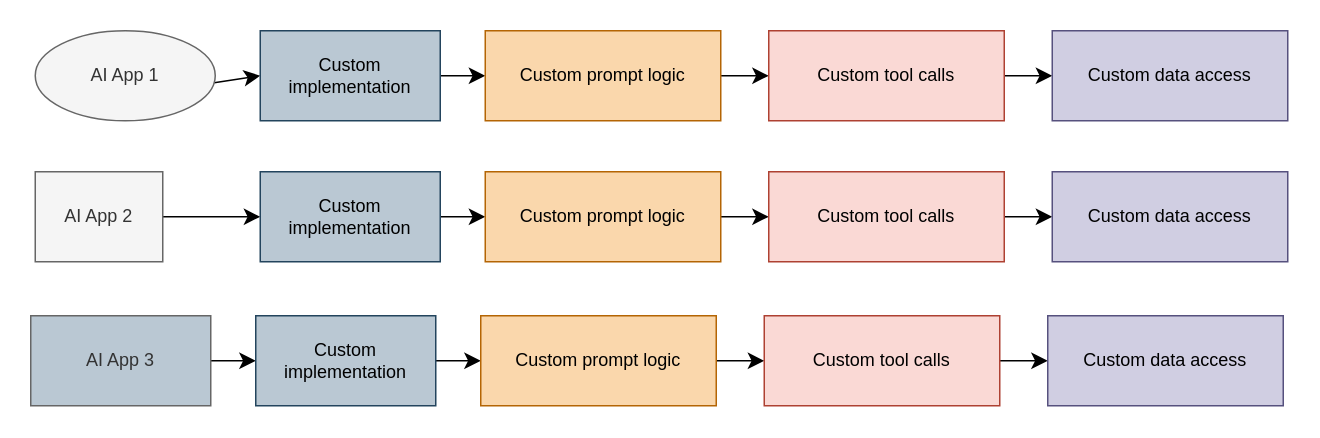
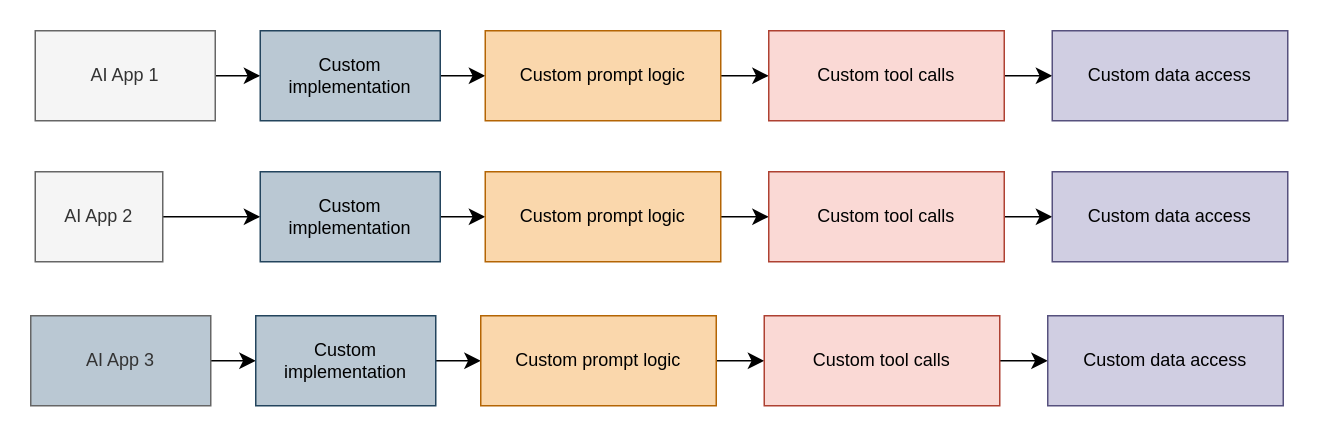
(125, 76) -> (125, 76)
